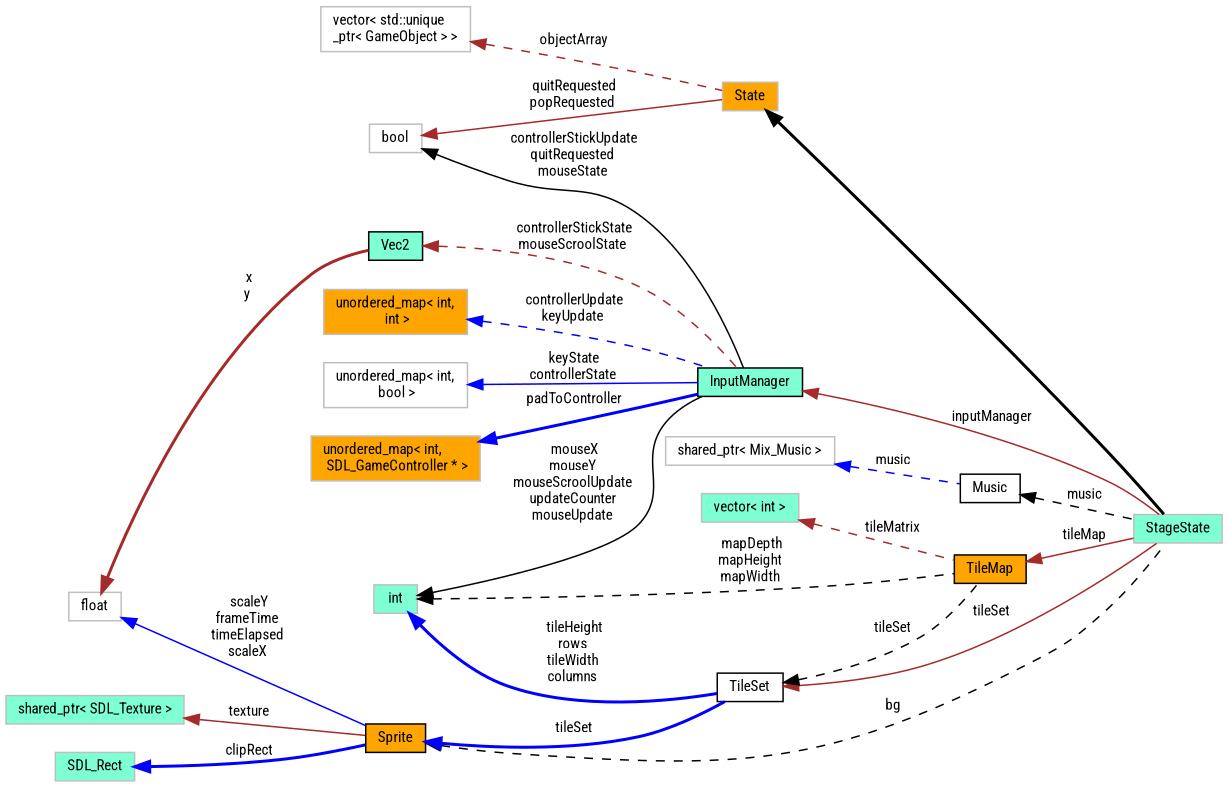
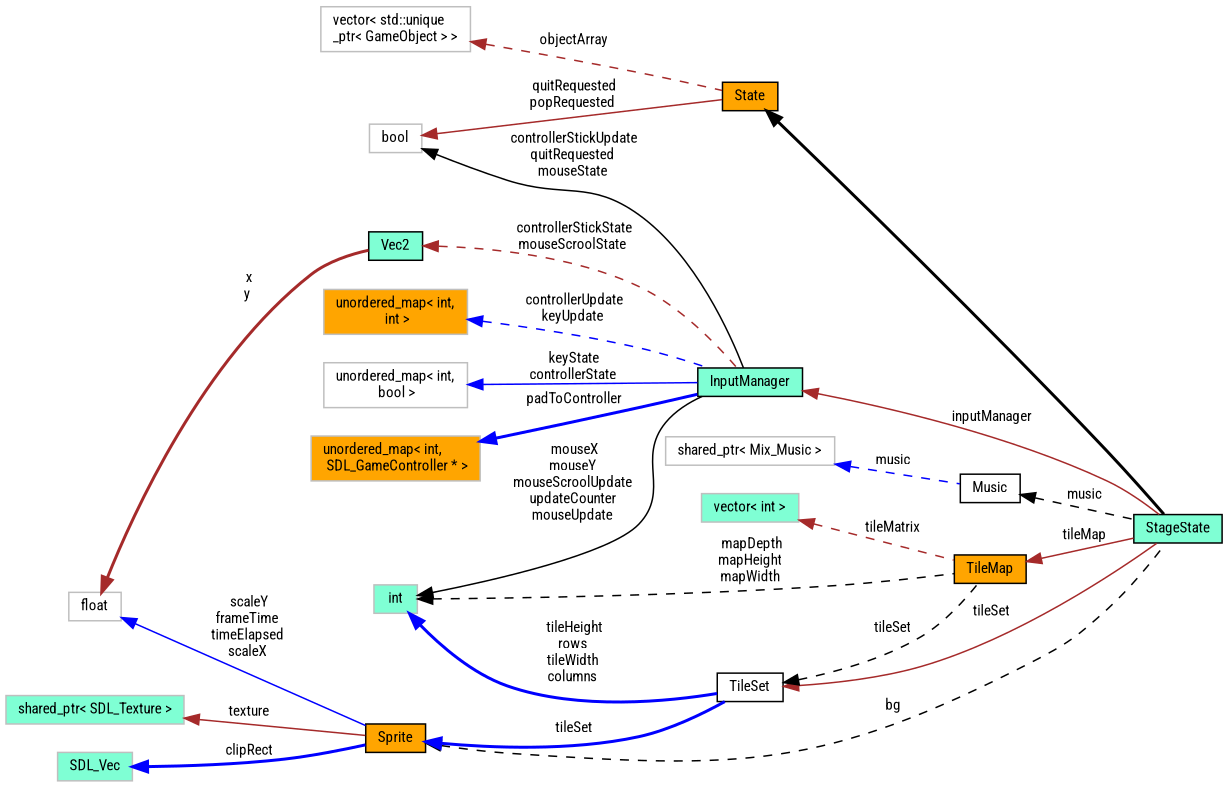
(750, 96) -> (750, 96)
(1178, 529) -> (1178, 529)
(95, 767) -> (95, 767)
